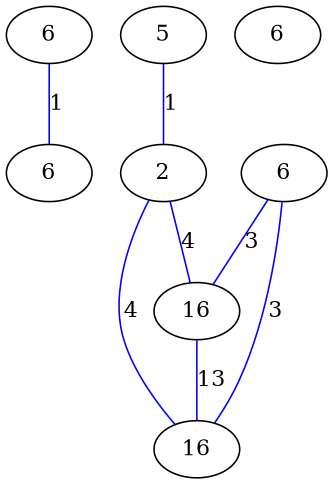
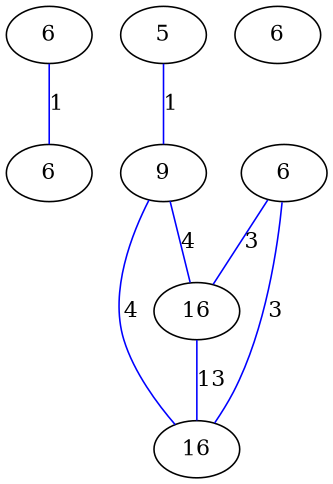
(164, 173) -> (164, 173)
